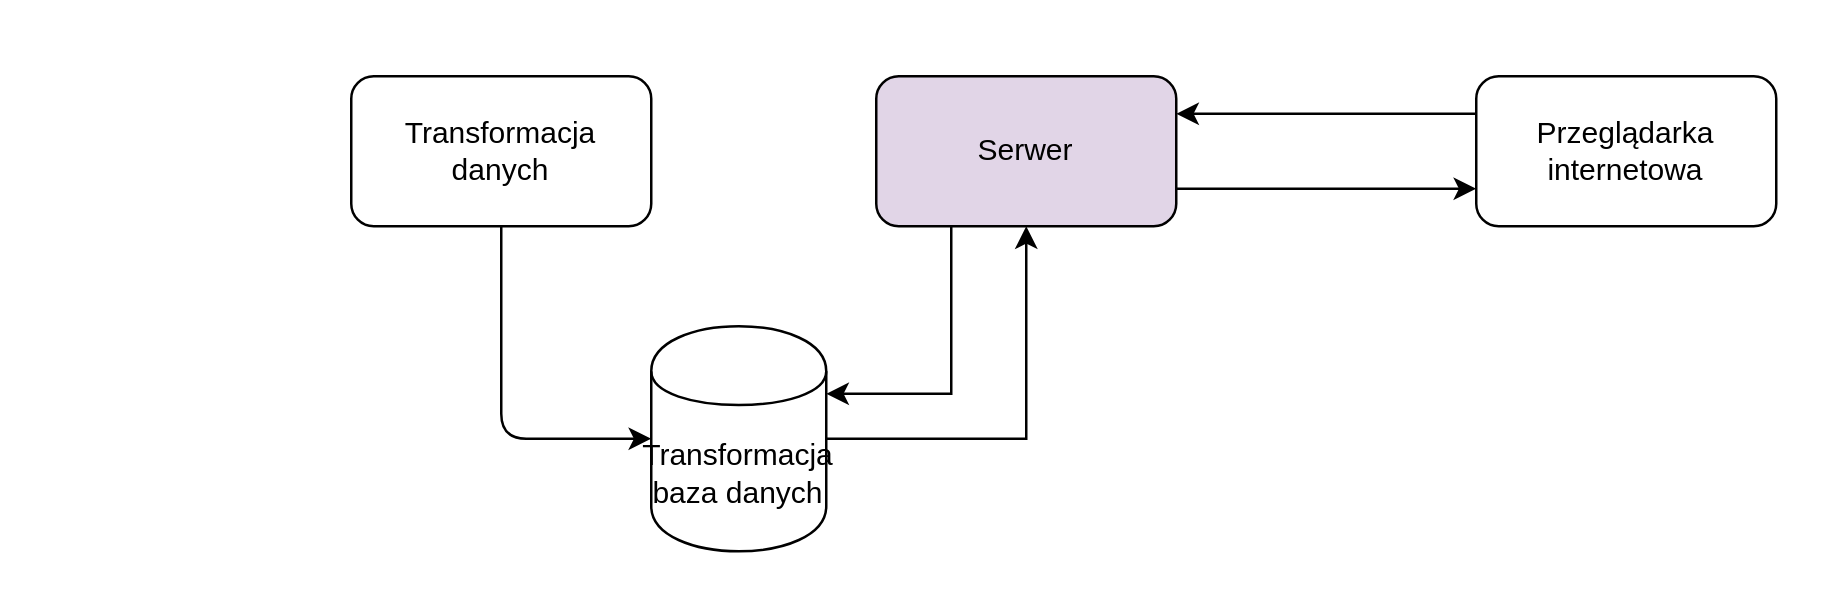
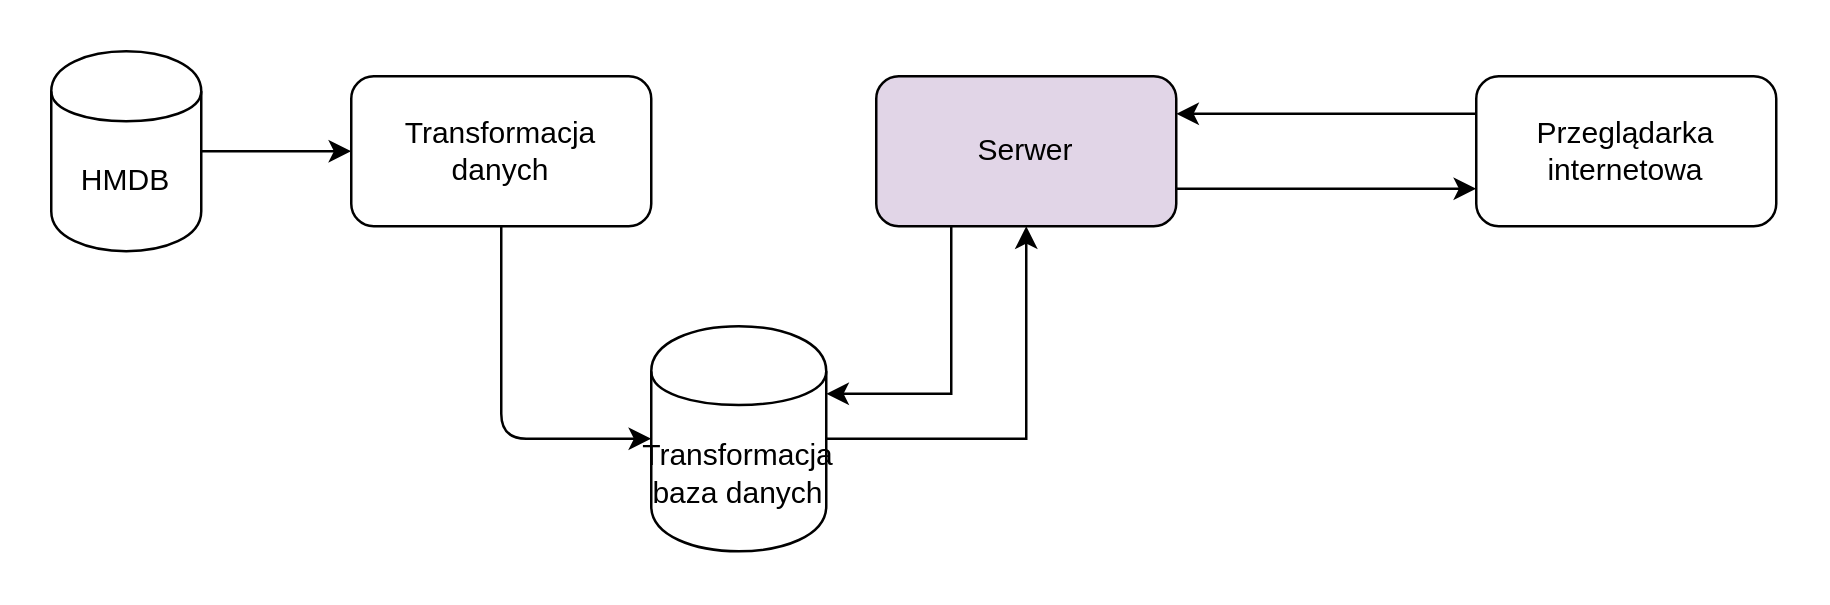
none -> (126, 151)
none -> (268, 151)
